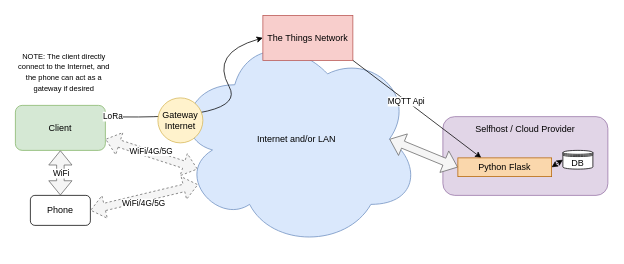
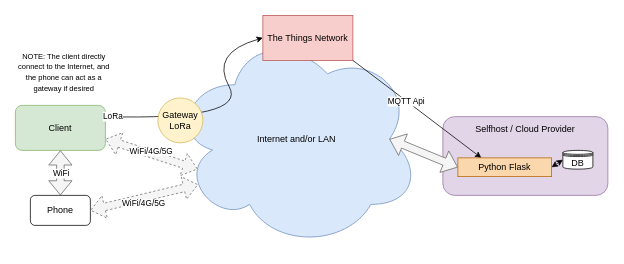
(180, 120) -> (180, 120)
